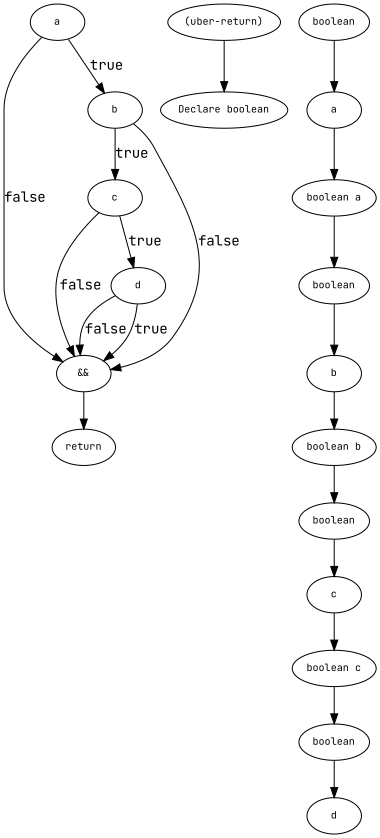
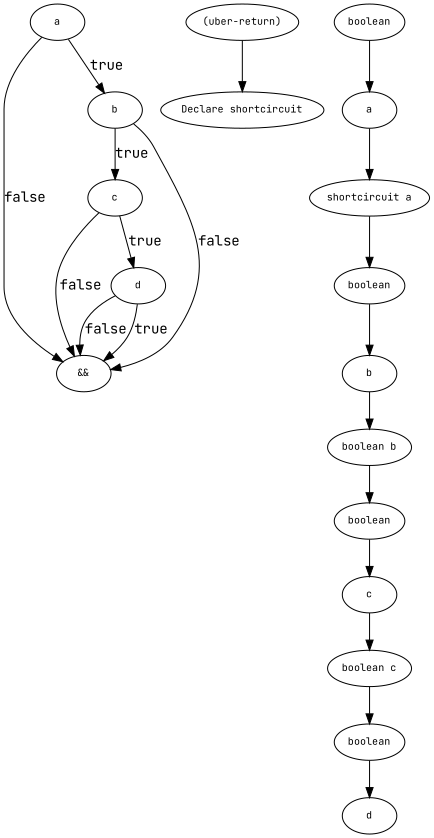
(224, 110) -> (242, 110)
(334, 198) -> (370, 198)
(84, 447) -> none
